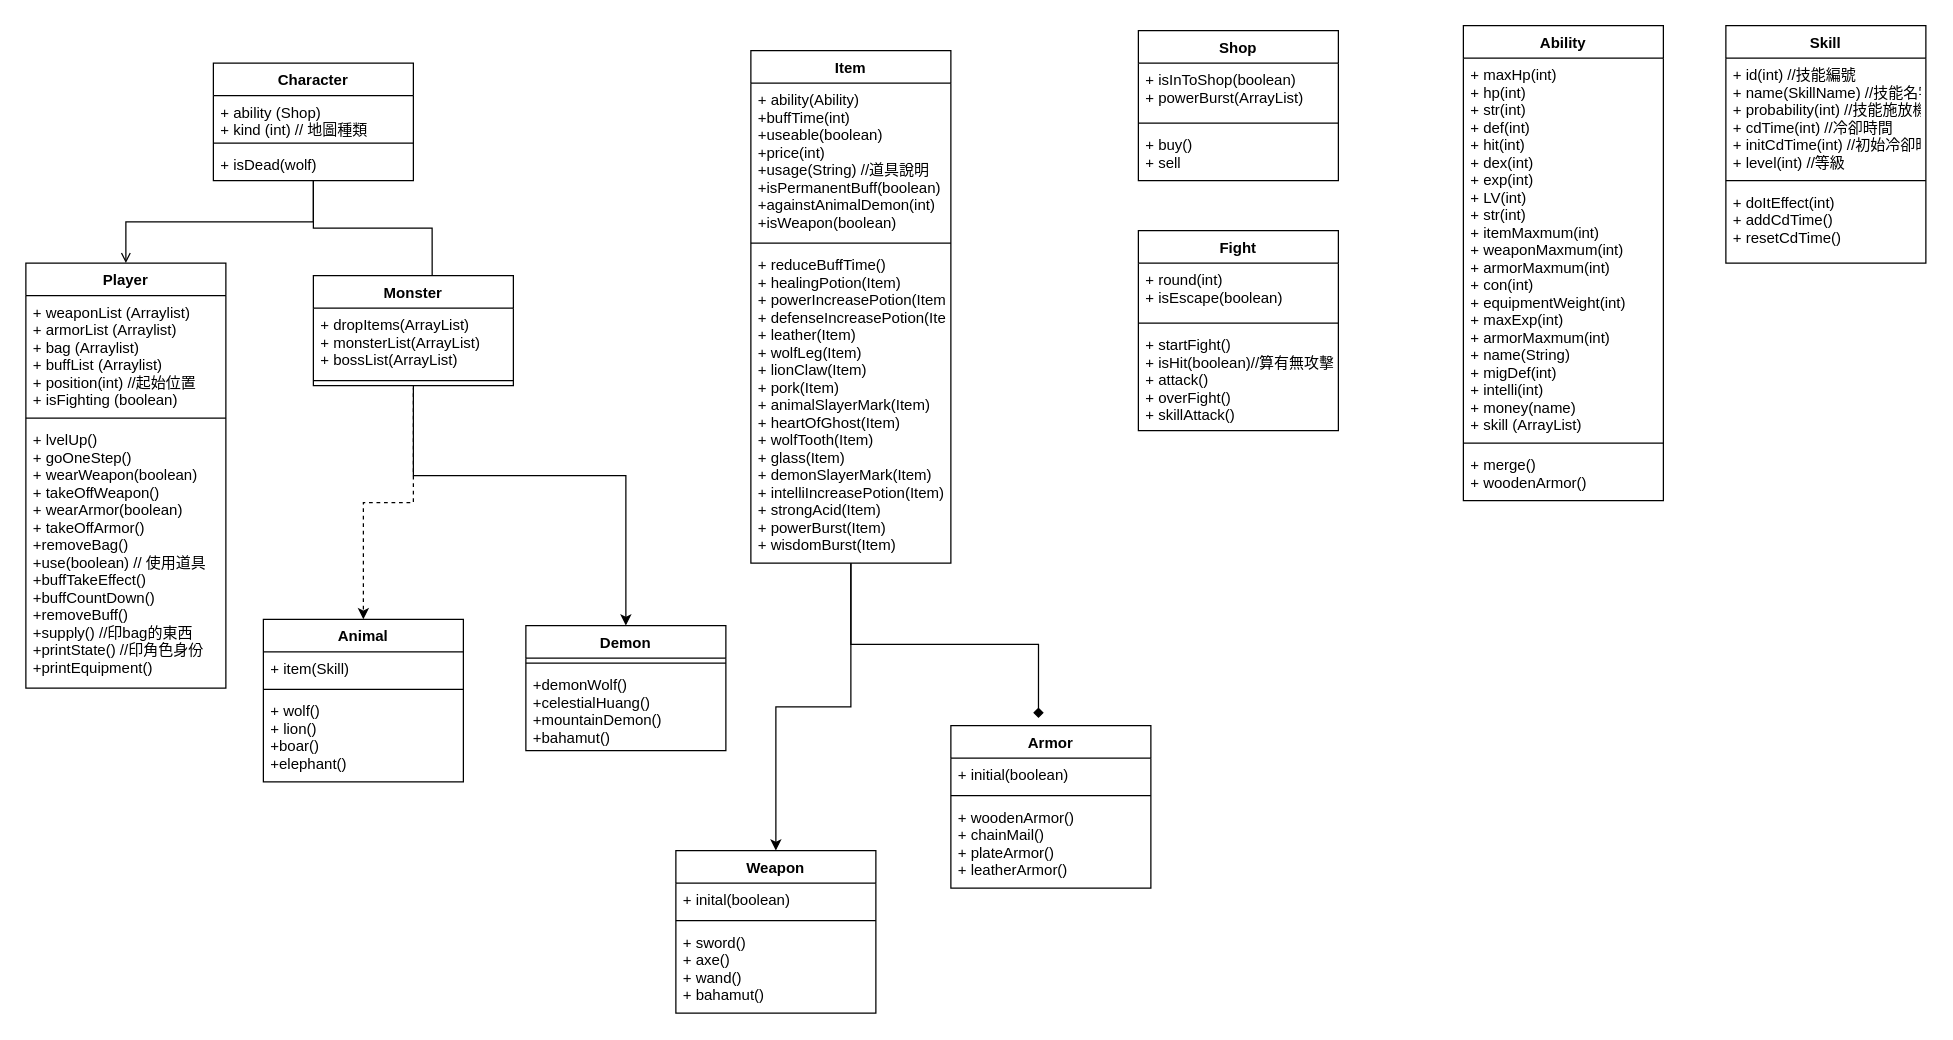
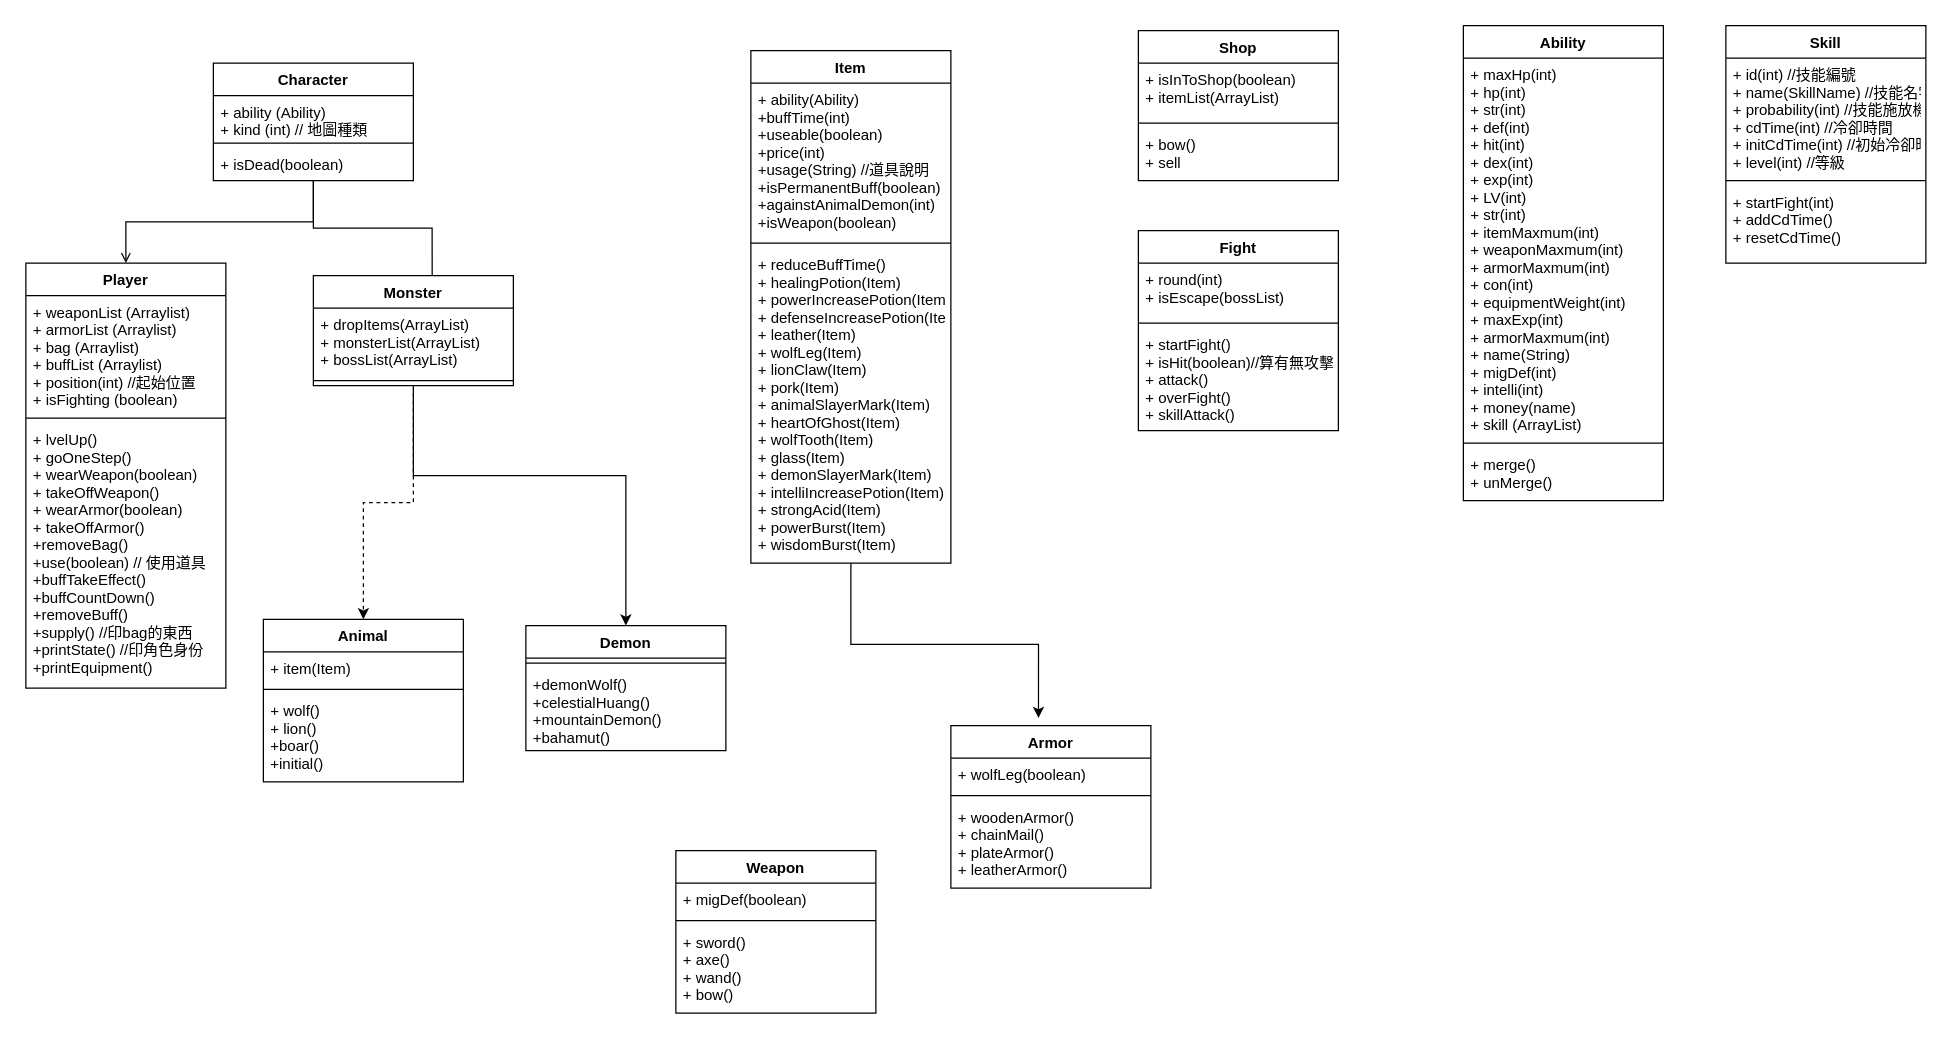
(1227, 80) -> (1227, 80)
(277, 113) -> (284, 113)
(1172, 145) -> (1172, 145)
(273, 165) -> (286, 165)
(1800, 203) -> (1798, 203)
(1192, 280) -> (1192, 280)
(1506, 465) -> (1506, 465)
(315, 669) -> (317, 669)
(776, 707) -> none
(1038, 707) -> (1038, 708)
(300, 711) -> (300, 711)
(1021, 775) -> (1027, 775)
(744, 900) -> (748, 900)
(718, 943) -> (718, 943)
